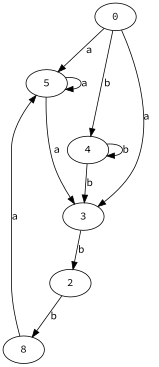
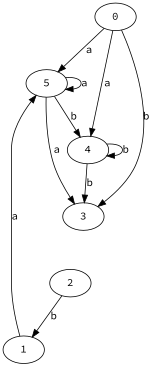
(108, 83) -> (108, 83)
none -> (65, 113)
(147, 117) -> (147, 117)
(78, 246) -> none
(24, 350) -> (24, 350)
